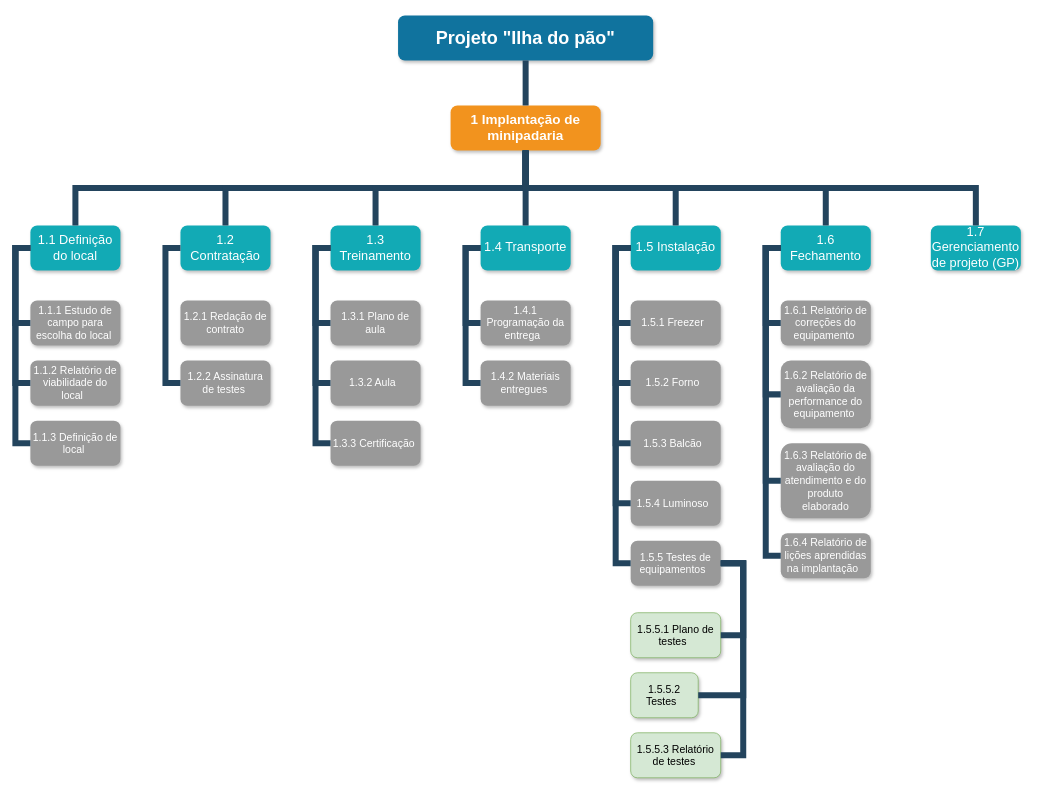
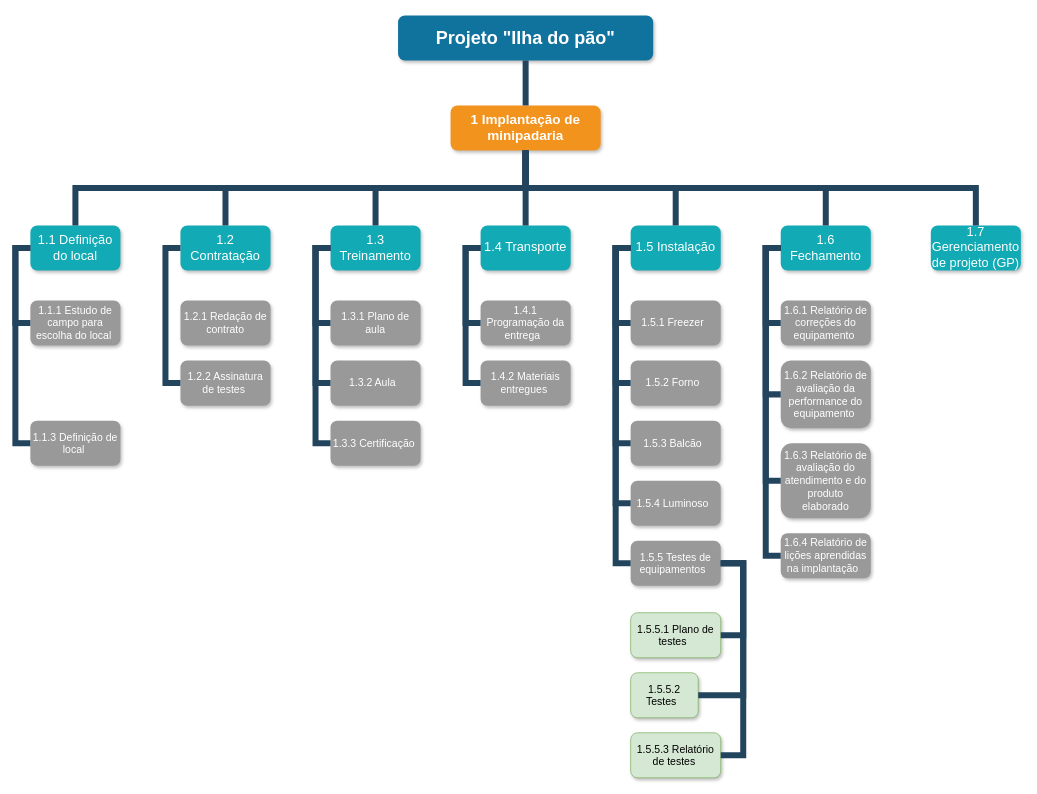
(23, 383) -> none
(75, 383) -> none
